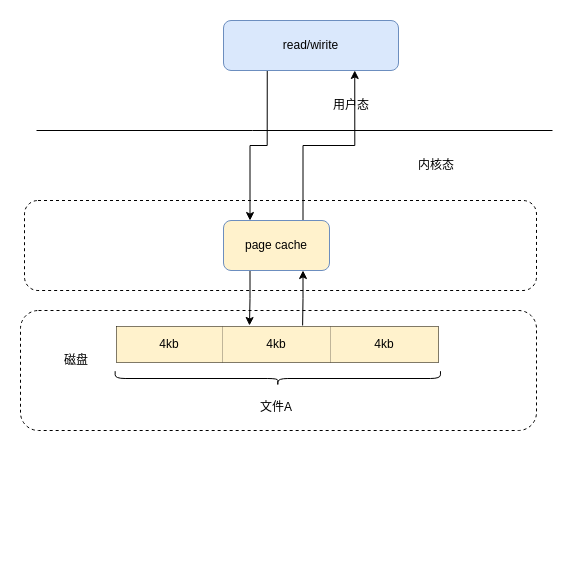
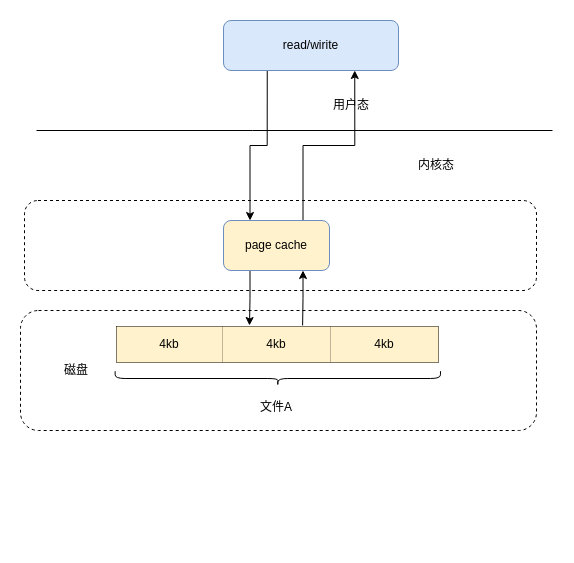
(77, 361) -> (77, 371)
